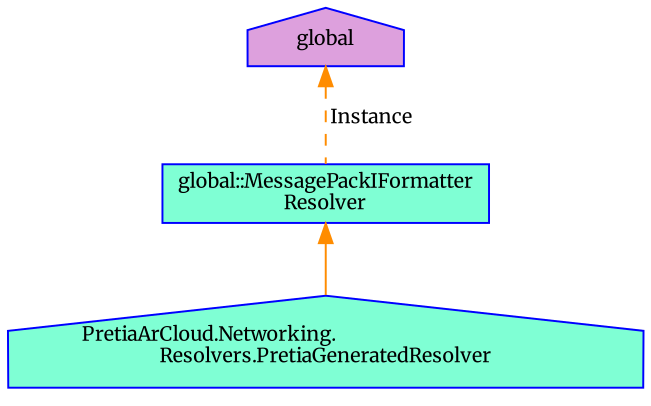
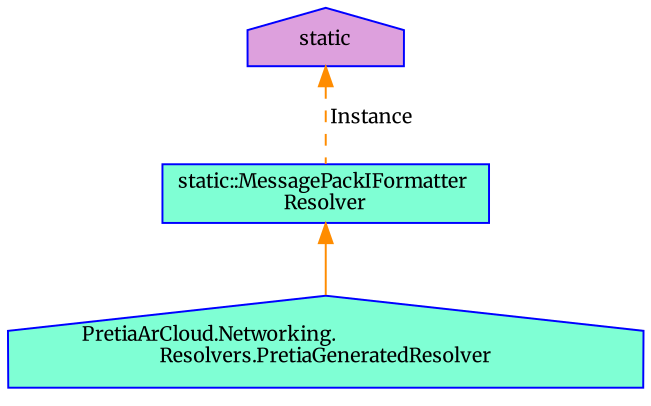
(326, 40) -> (326, 40)
(326, 194) -> (326, 194)
